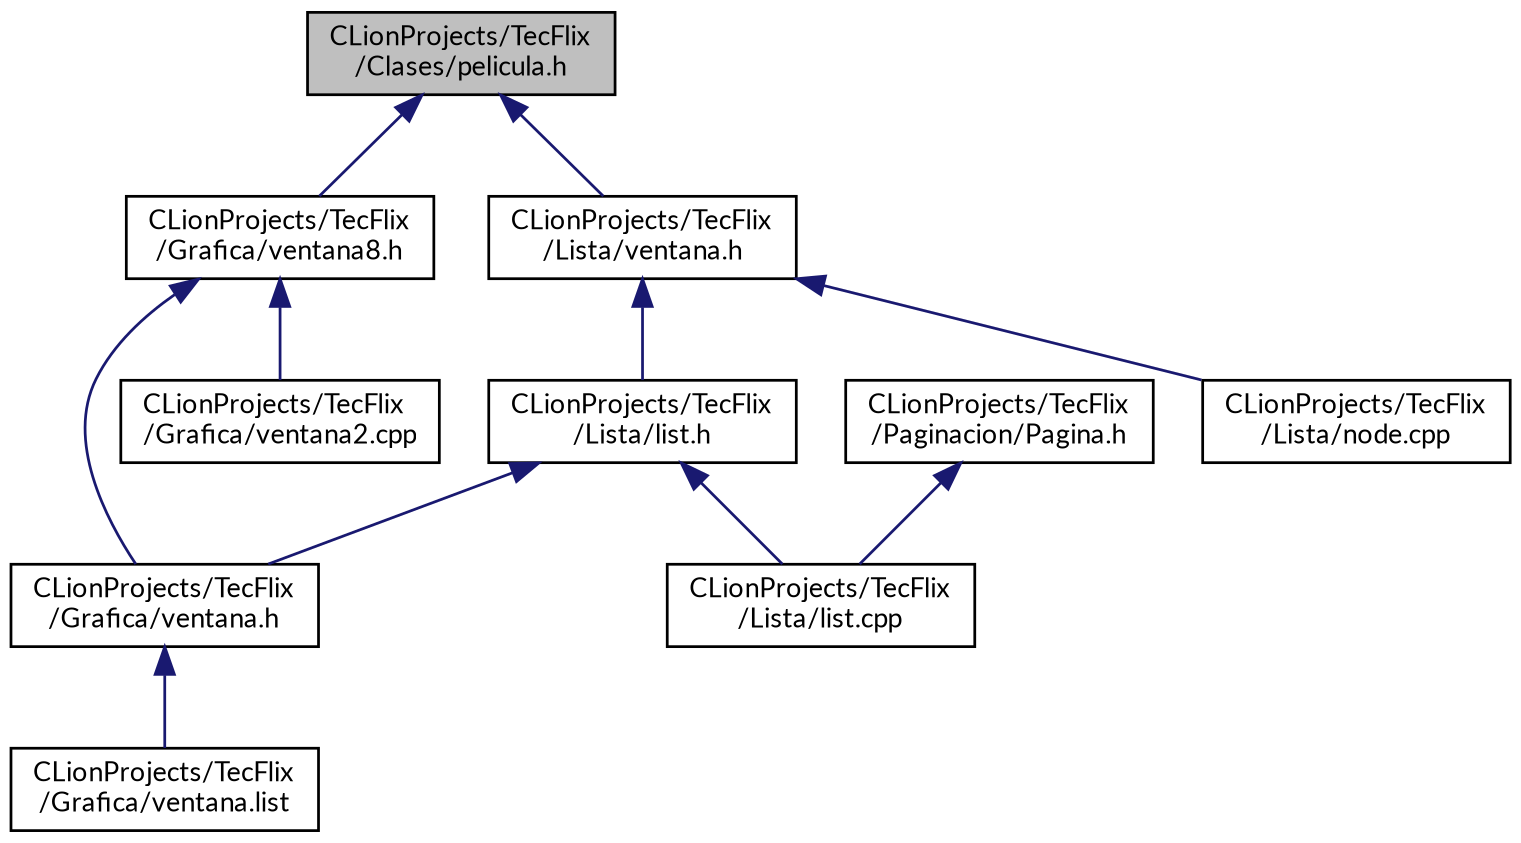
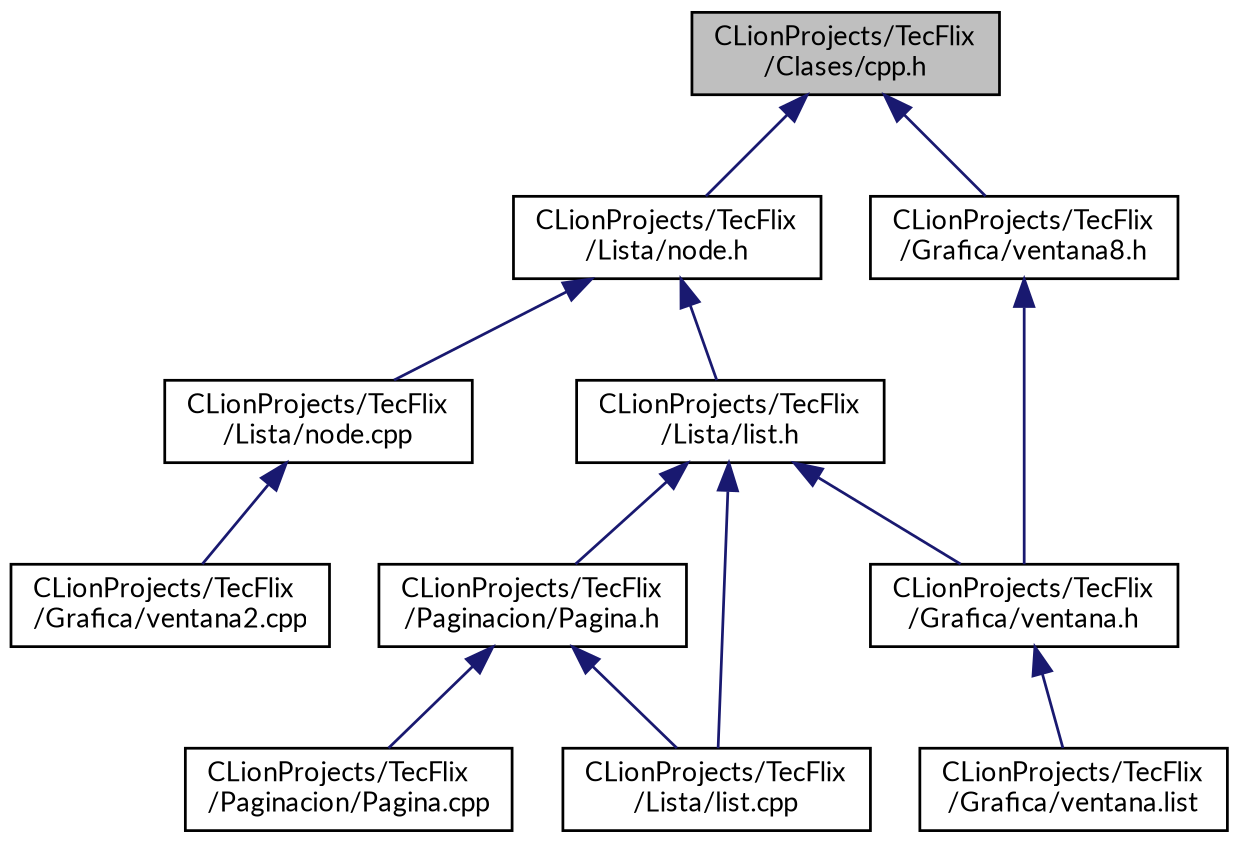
(461, 54) -> (846, 54)
(643, 238) -> (667, 238)
(280, 344) -> (235, 524)
none -> (621, 523)
none -> (349, 789)
